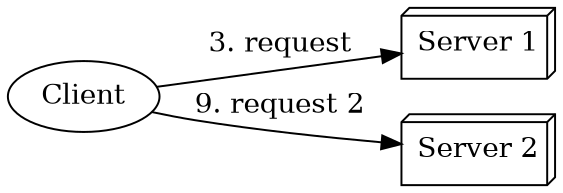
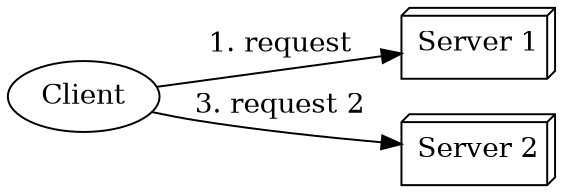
(280, 44) -> (280, 44)
(280, 105) -> (280, 105)
